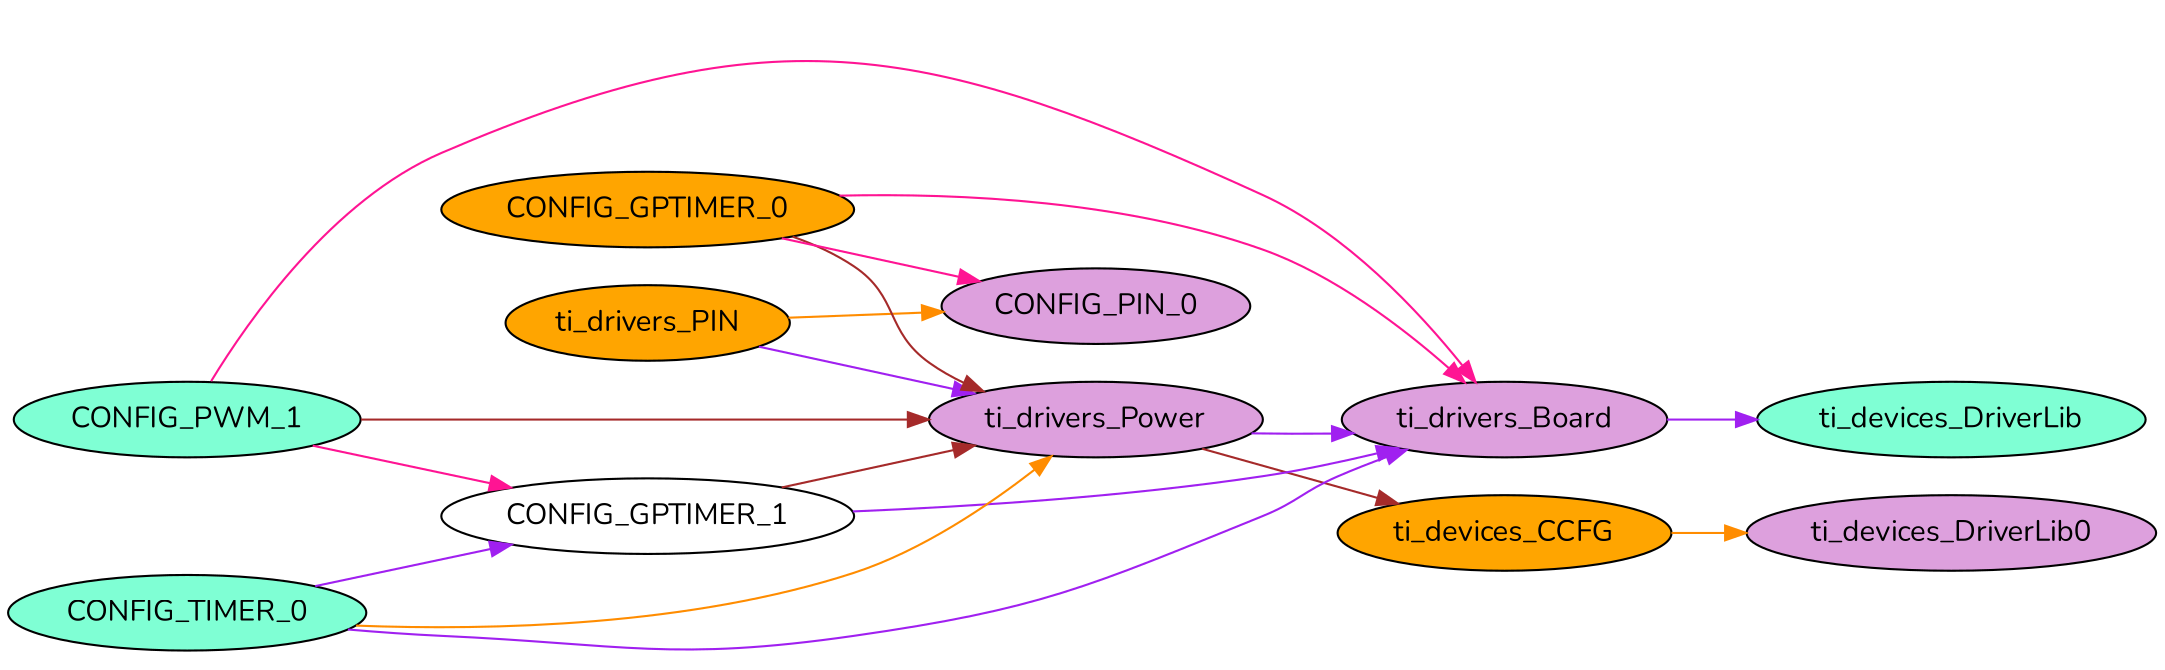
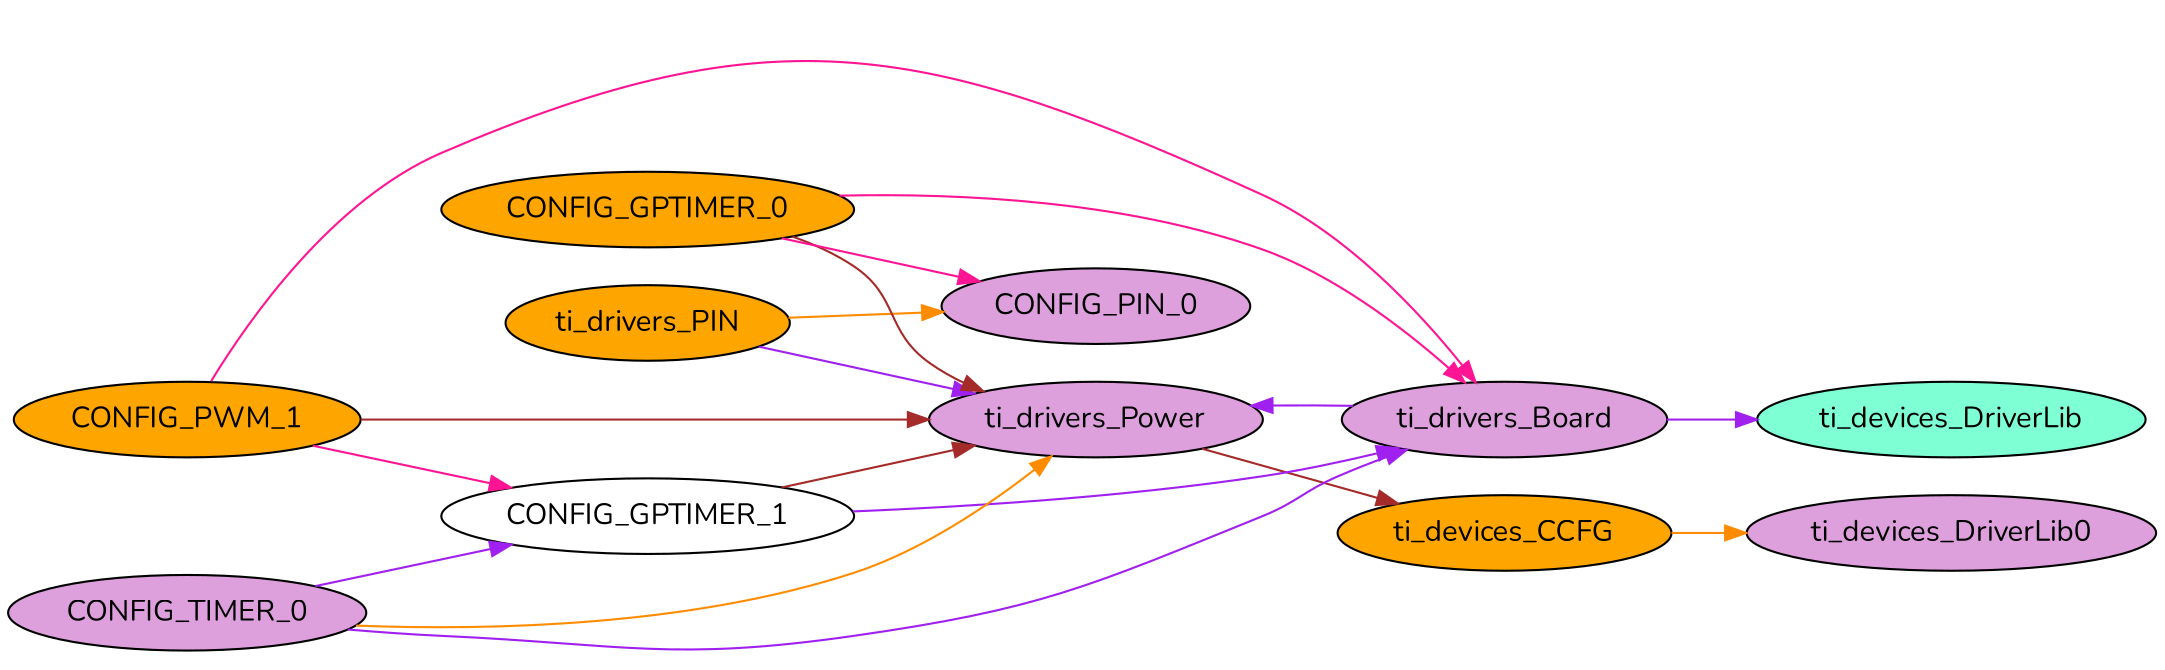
(187, 420) -> (187, 420)
(1292, 434) -> (1313, 405)
(187, 613) -> (187, 613)
